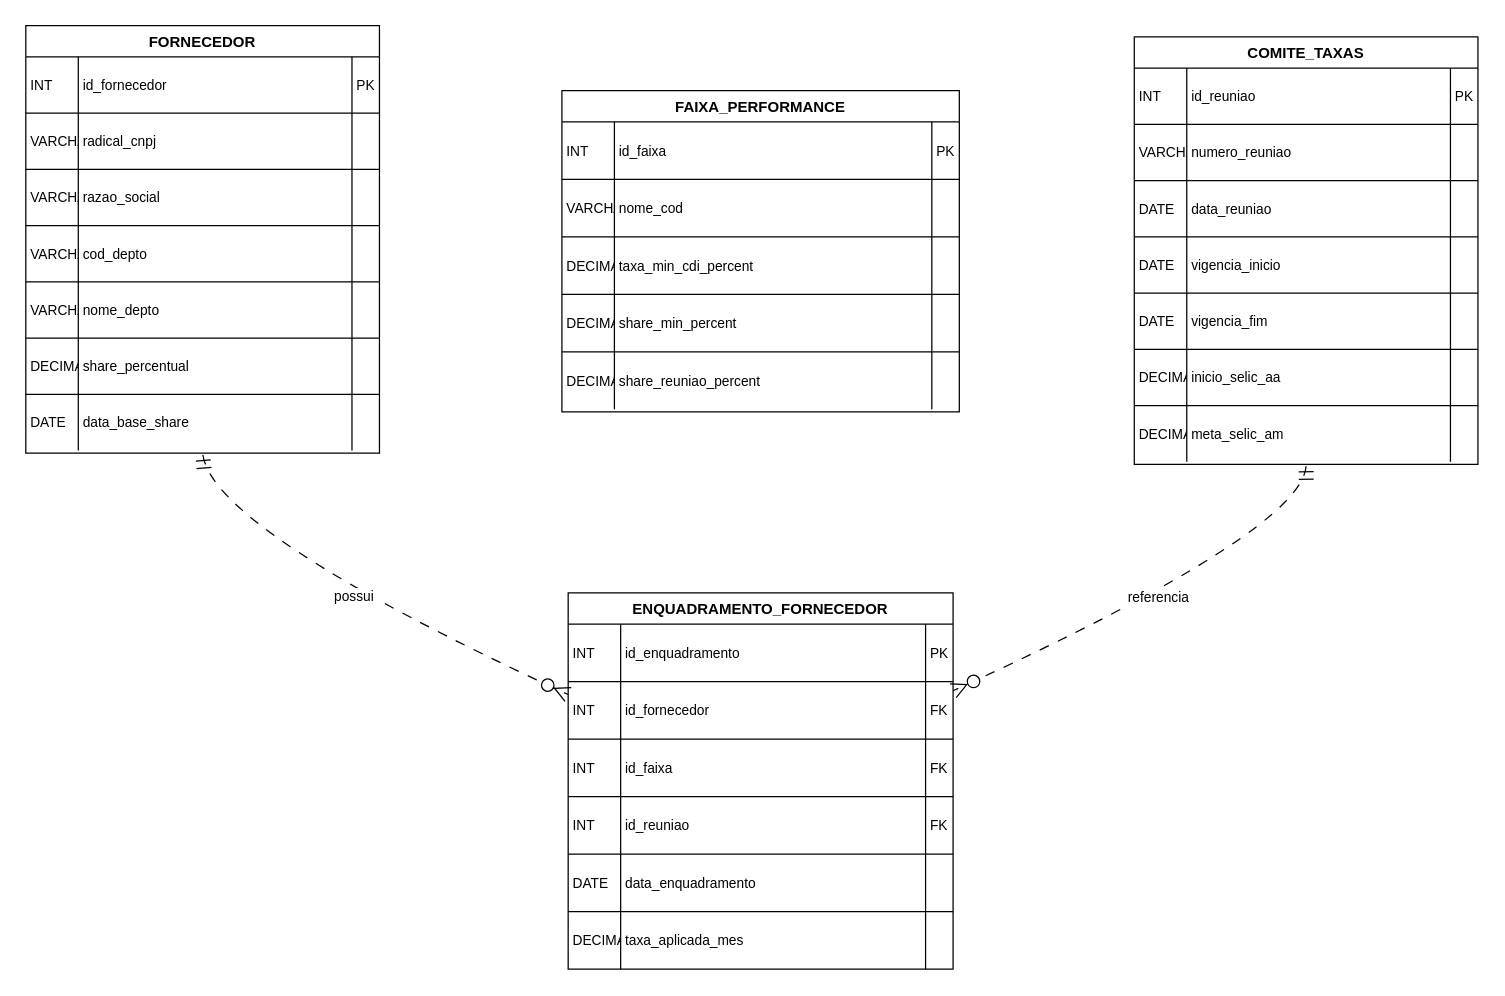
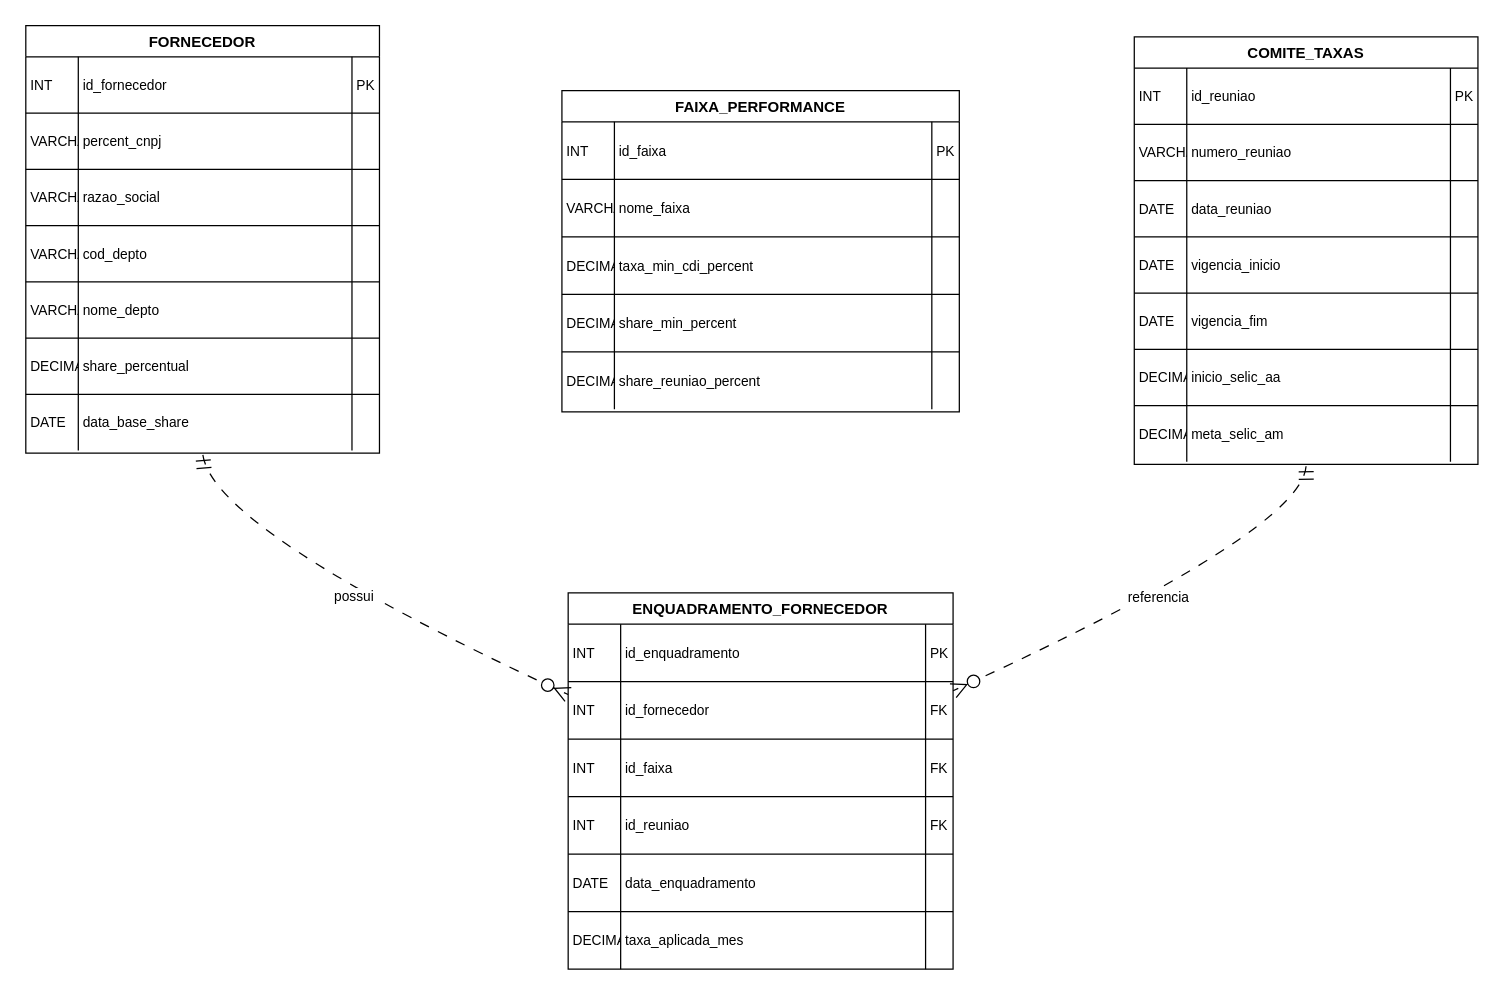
(125, 142) -> (129, 142)
(650, 209) -> (655, 209)
